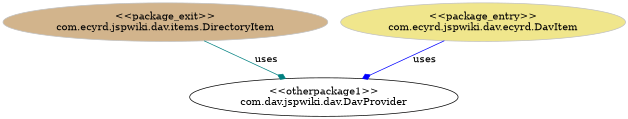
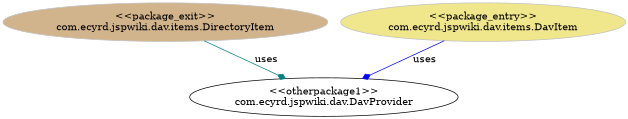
(483, 22) -> (483, 22)
(324, 97) -> (324, 97)
